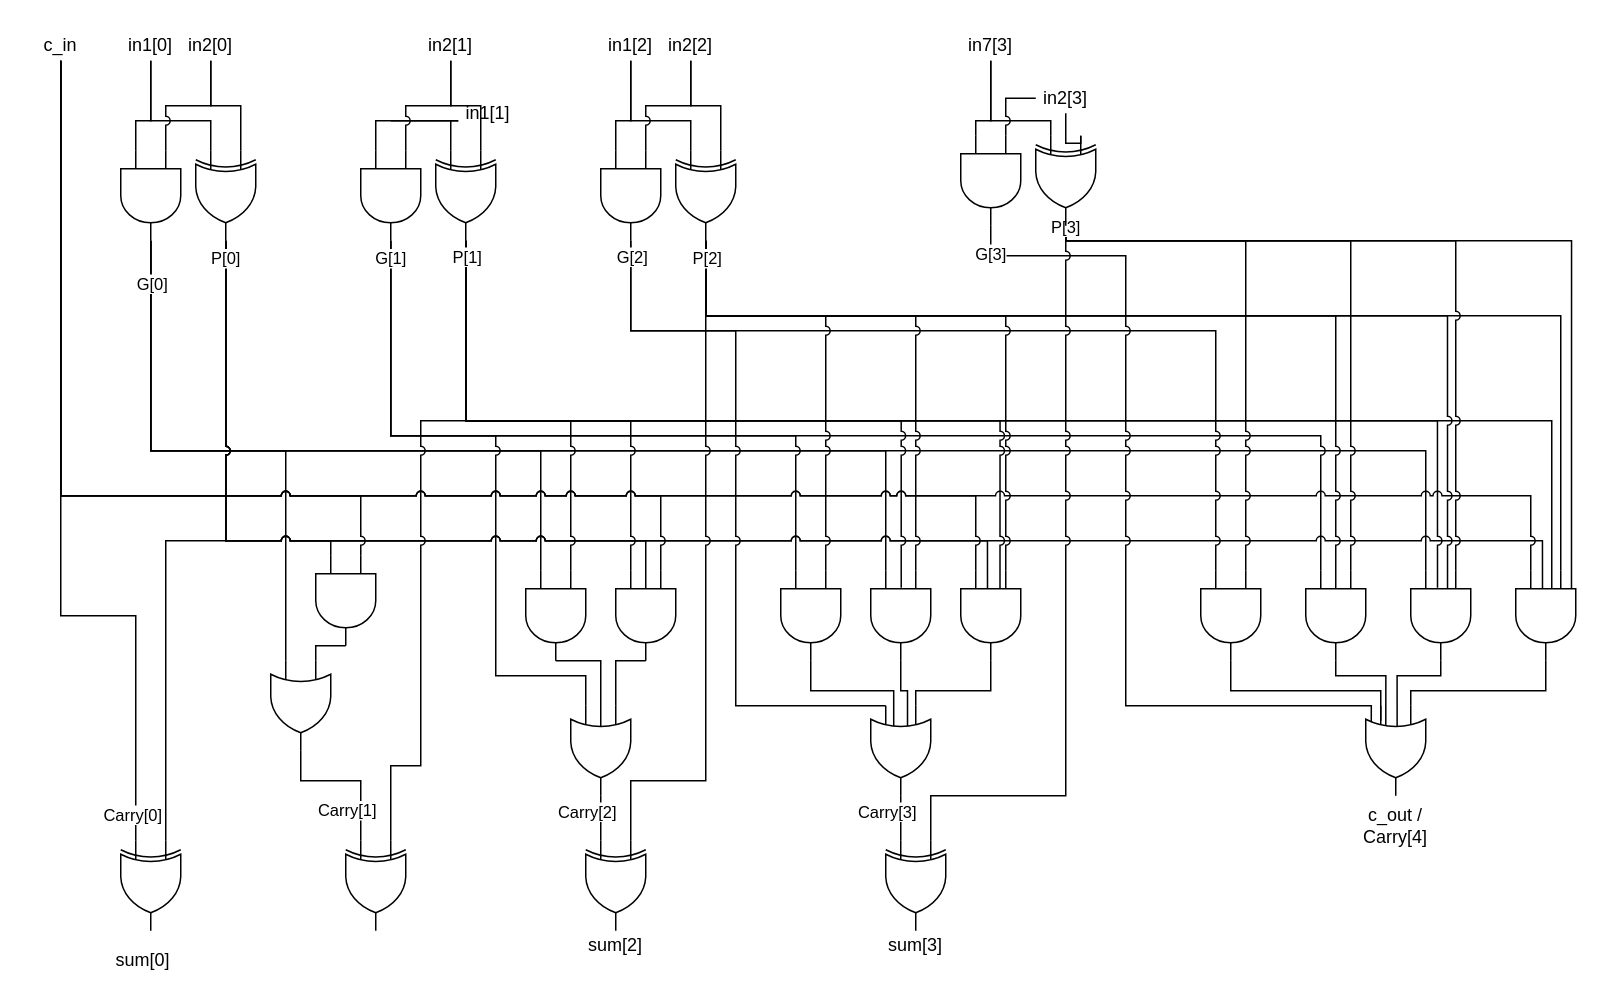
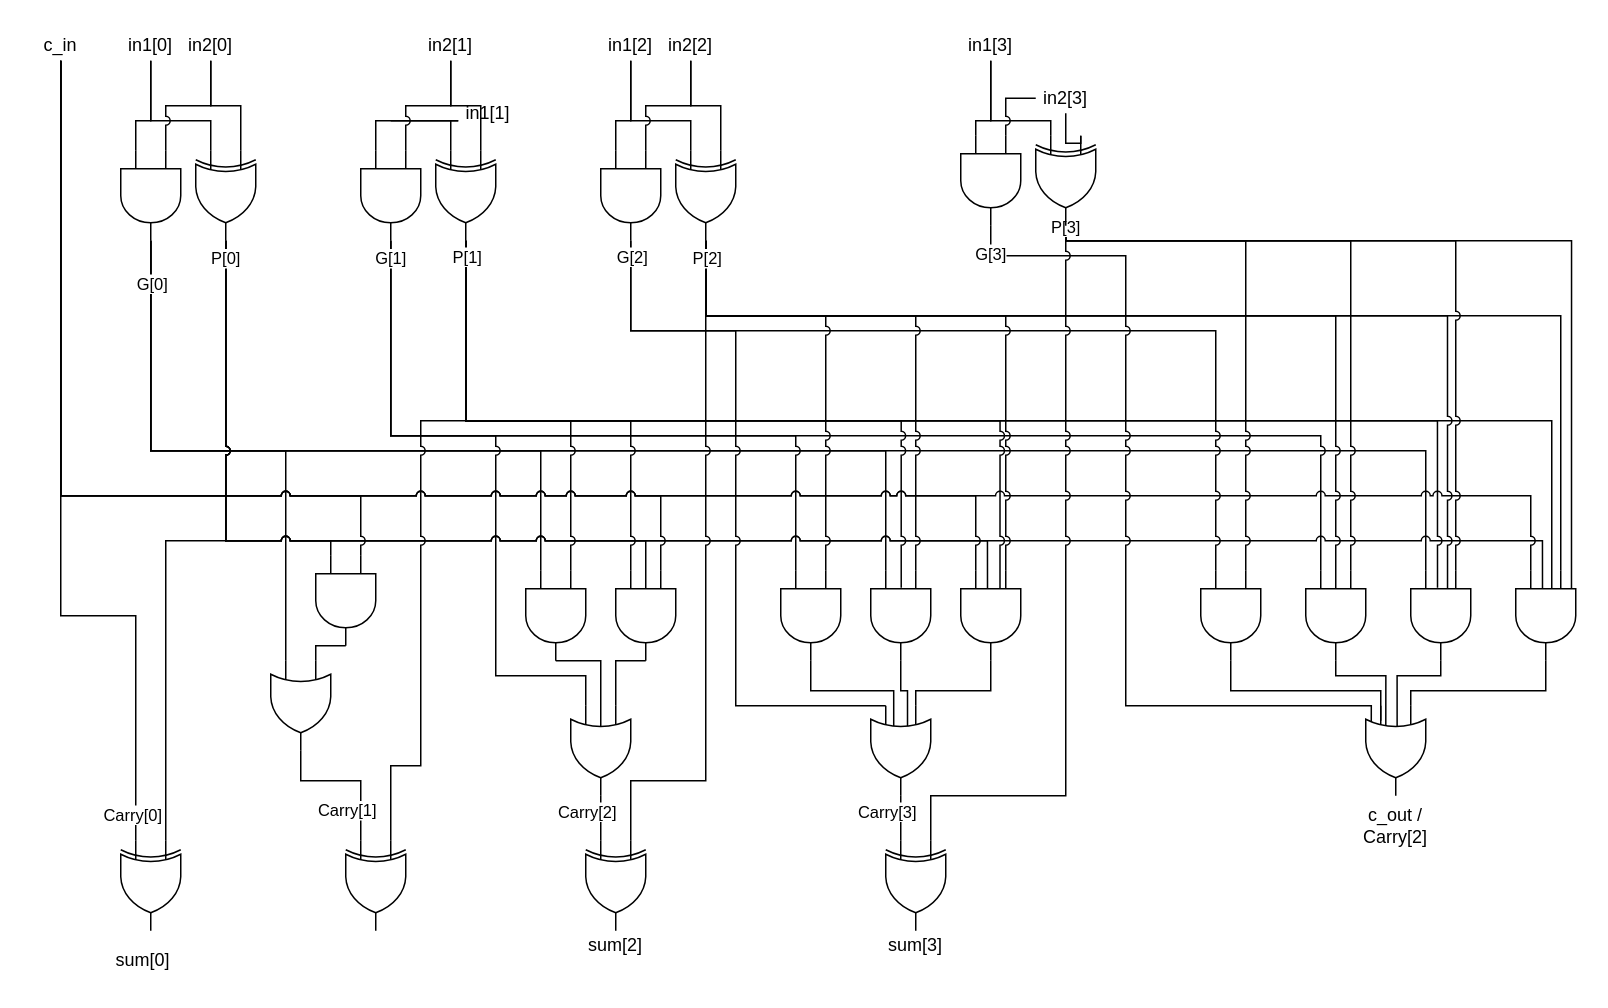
(991, 46) -> (991, 46)
(1396, 826) -> (1396, 826)
